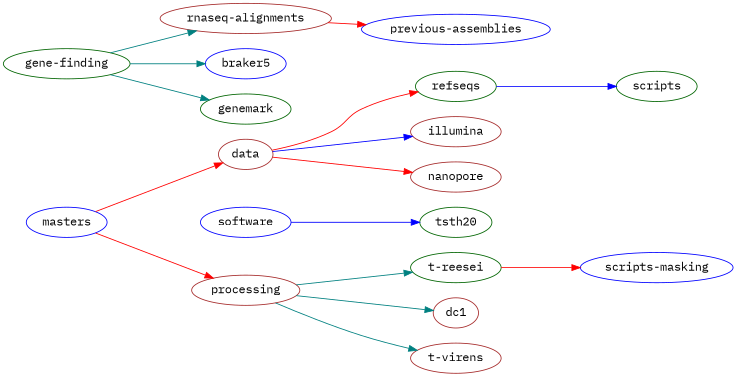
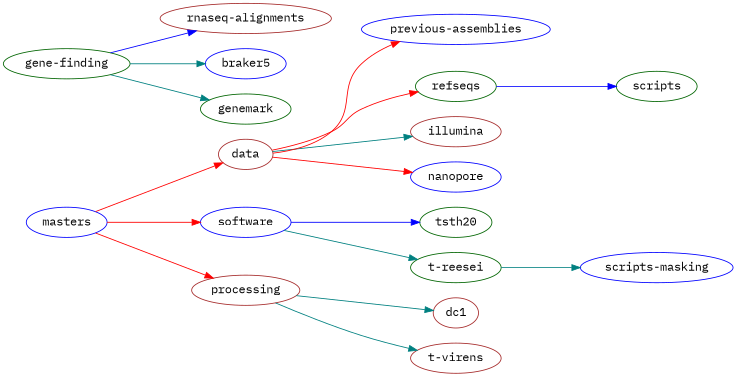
(343, 23) -> (344, 111)
(149, 43) -> (149, 43)
(338, 144) -> (338, 144)
(456, 177) -> (456, 177)
none -> (149, 222)
(536, 268) -> (536, 268)
(350, 279) -> (347, 244)
